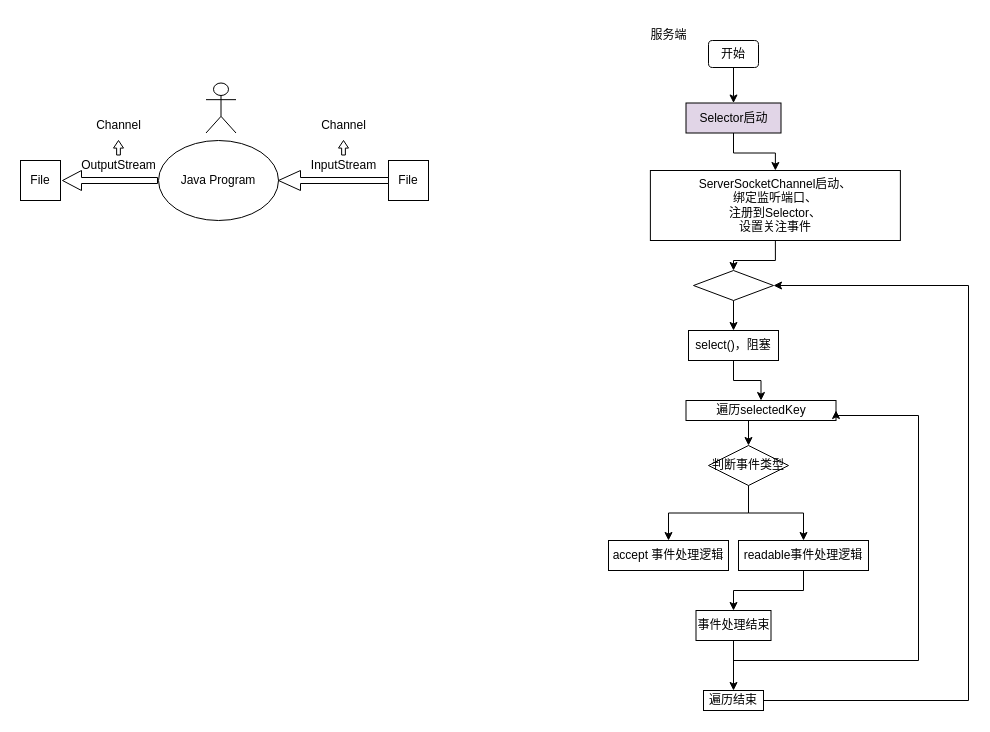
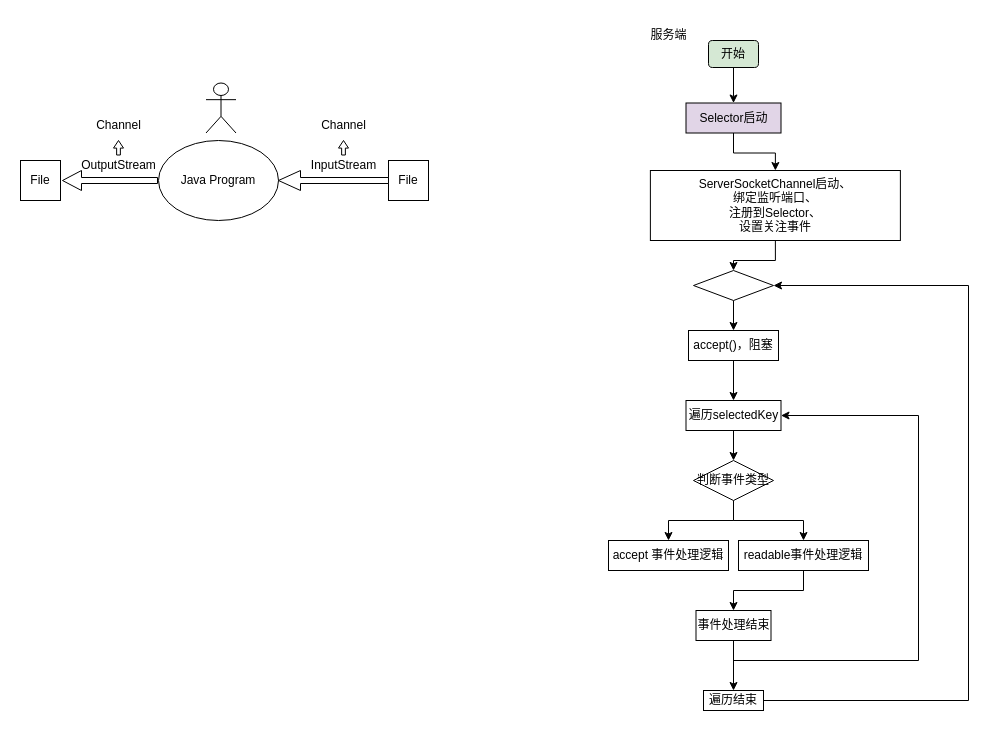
(734, 54) -> (734, 54)
(734, 346) -> (734, 346)
(761, 411) -> (734, 416)
(749, 466) -> (734, 481)
